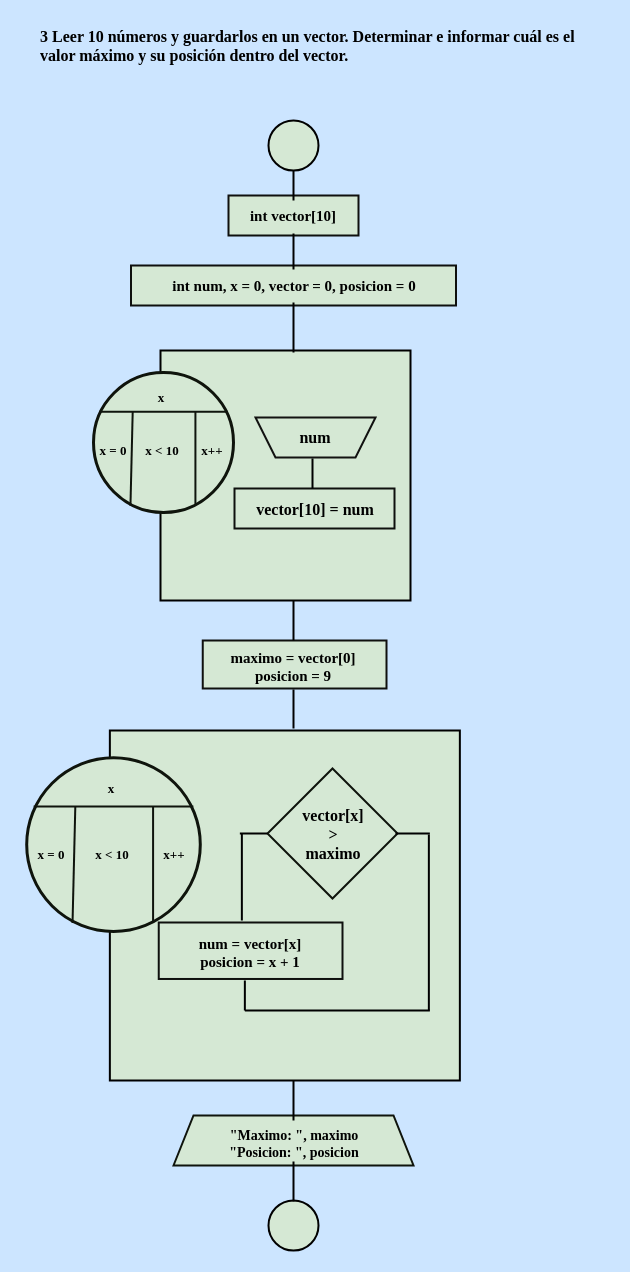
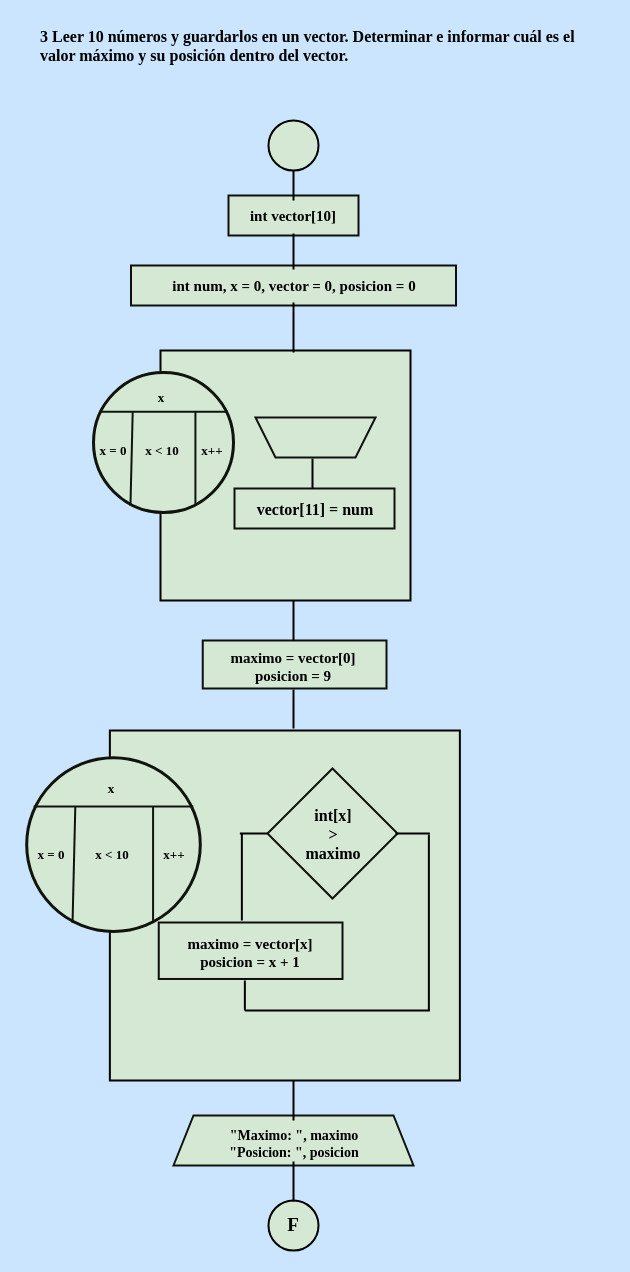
(316, 438) -> none
(316, 510) -> (316, 510)
(334, 835) -> (334, 835)
(251, 953) -> (251, 953)
none -> (294, 1226)
